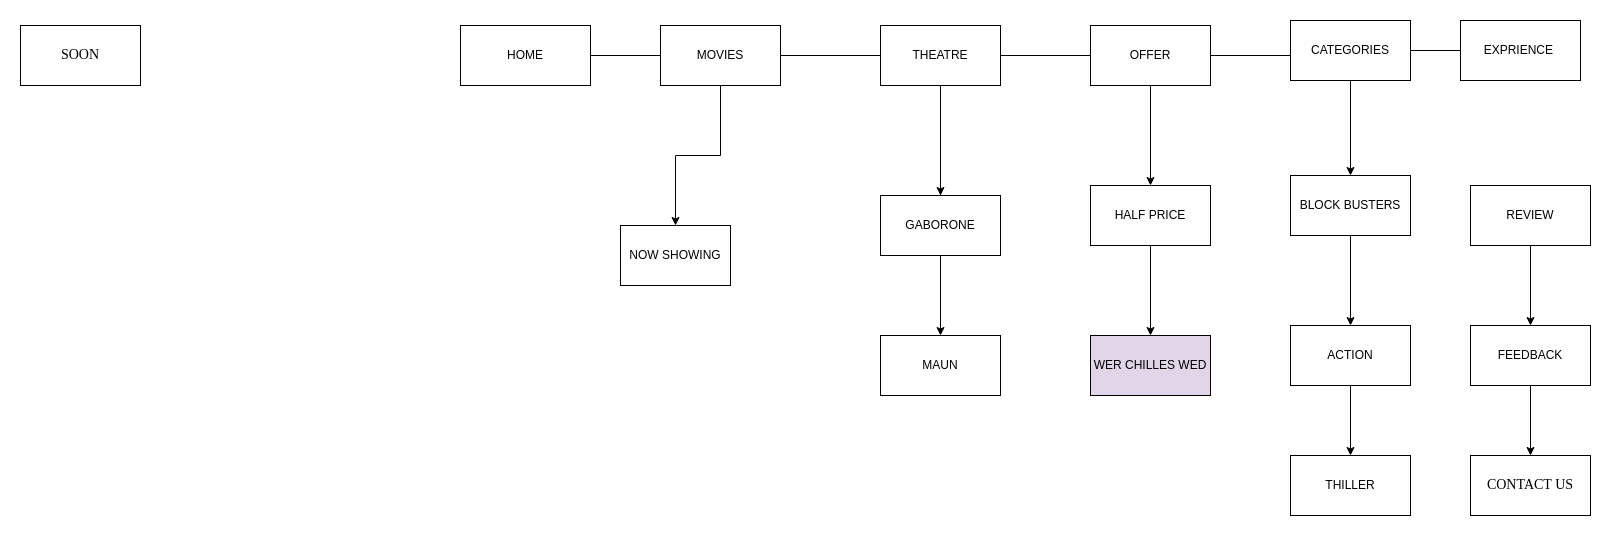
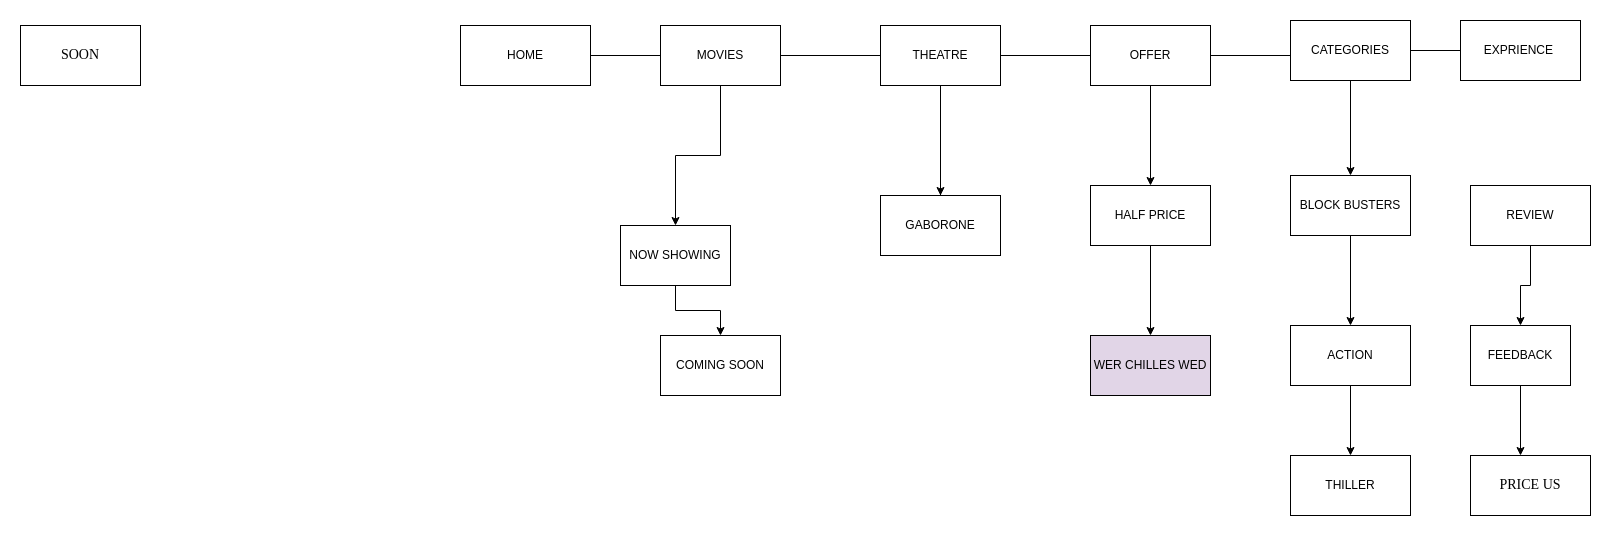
(941, 292) -> none
none -> (695, 311)
(1531, 356) -> (1521, 356)
none -> (721, 366)
(941, 366) -> none
(1531, 486) -> (1531, 486)
